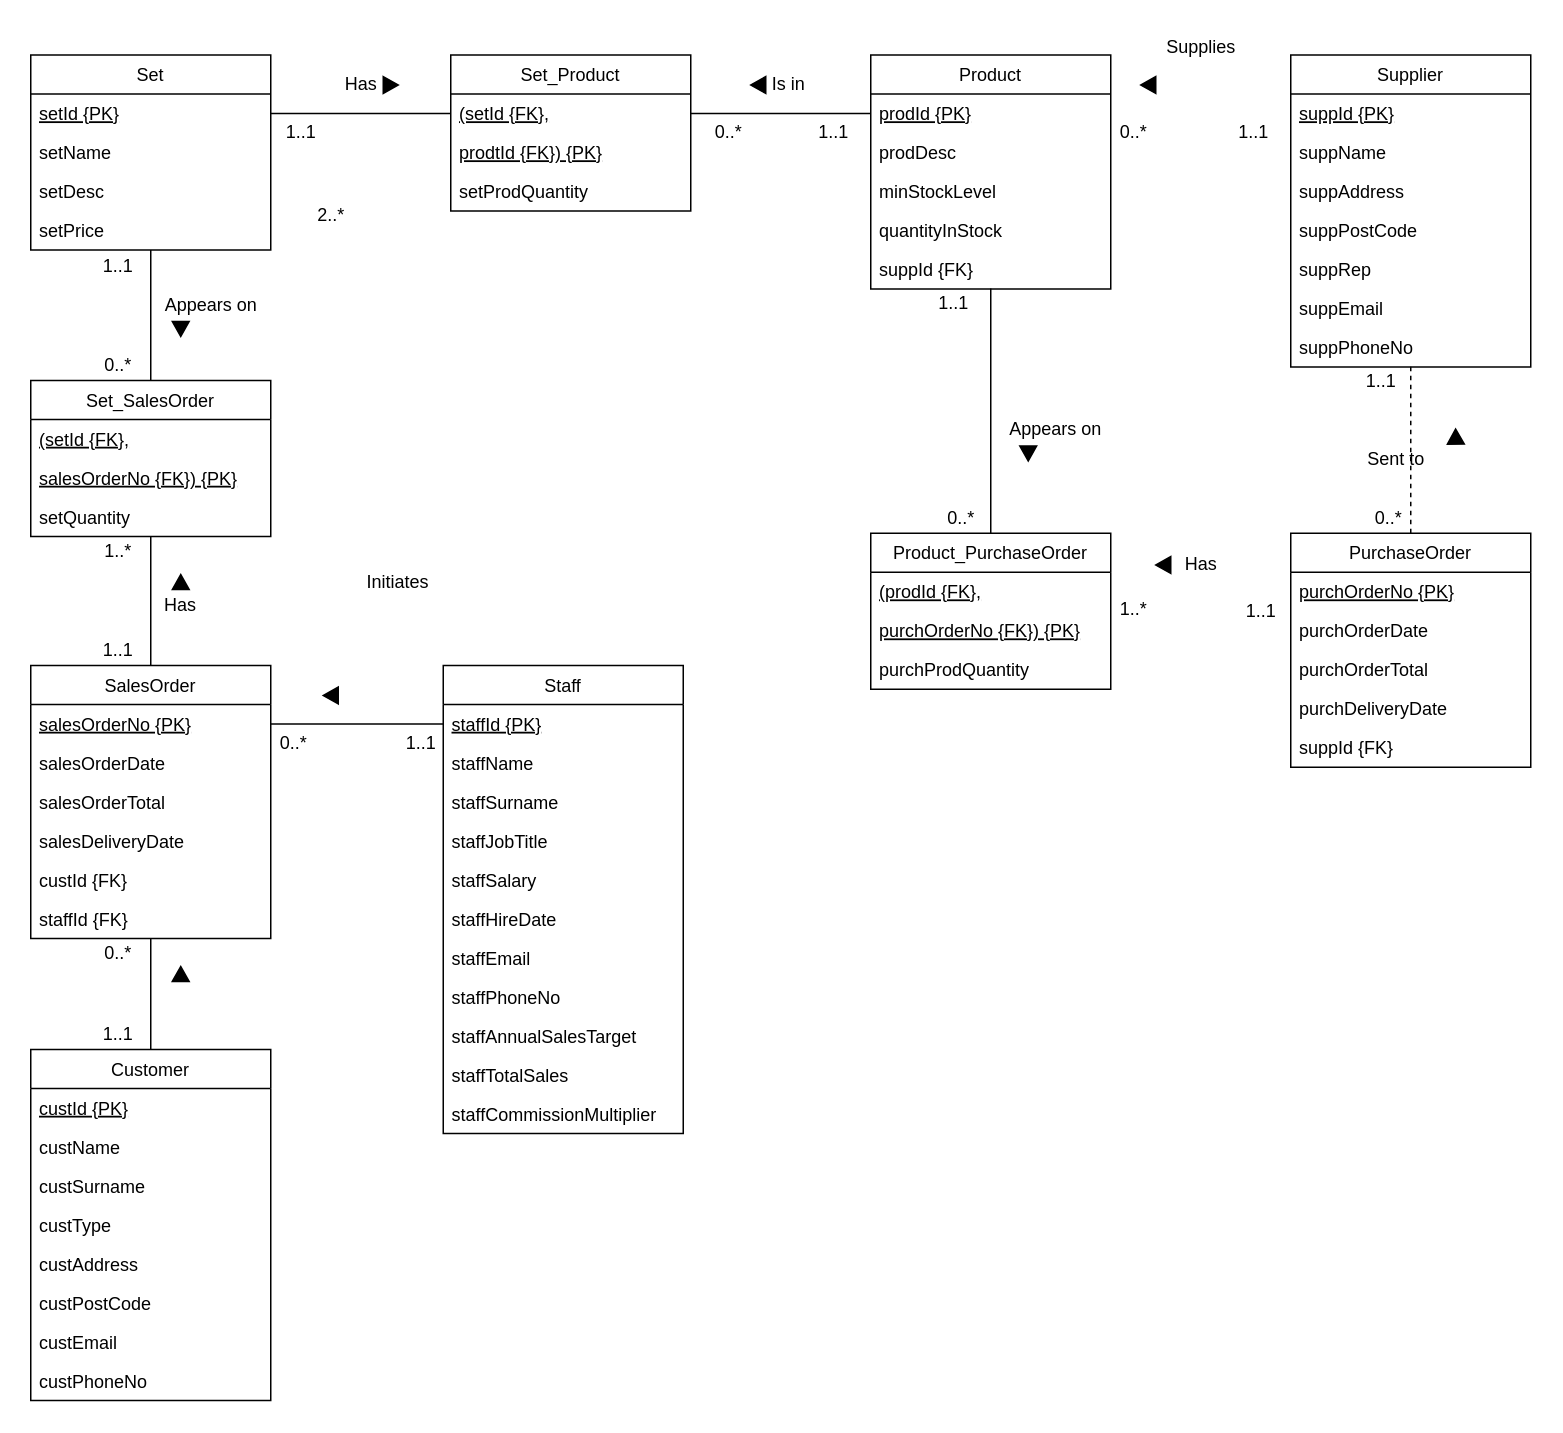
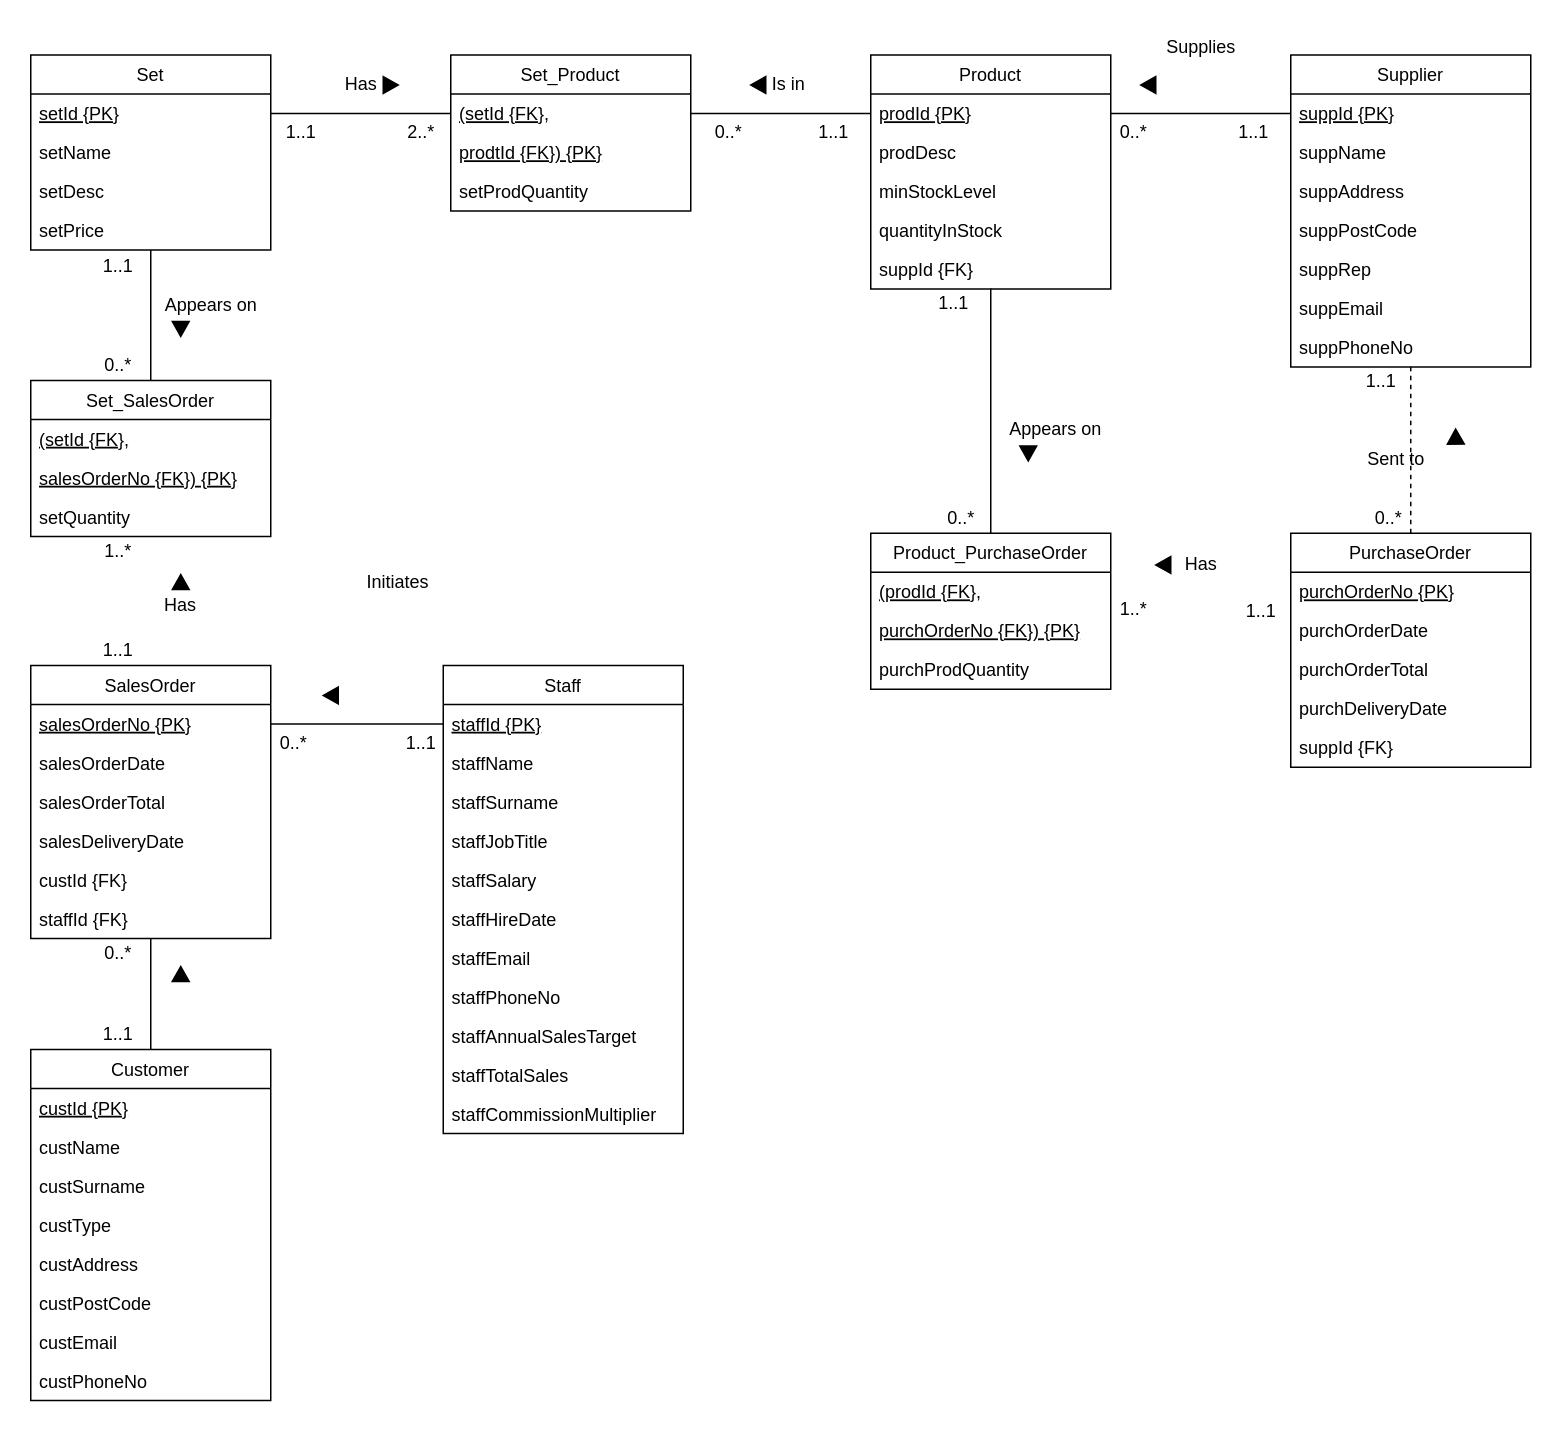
none -> (1200, 113)
(331, 215) -> (421, 133)
(151, 602) -> none
